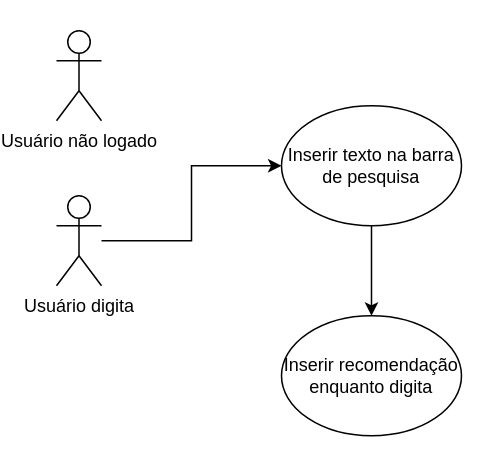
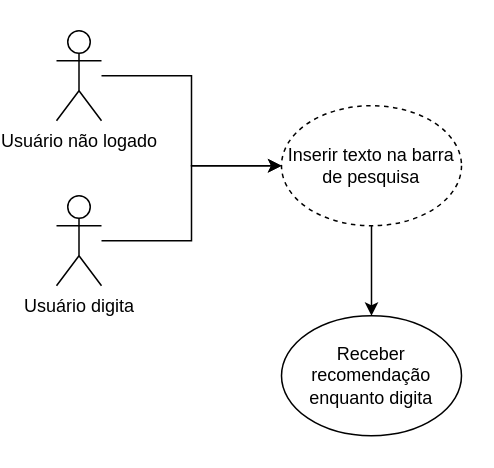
none -> (189, 76)
(371, 166) -> (371, 166)
(371, 376) -> (371, 376)
